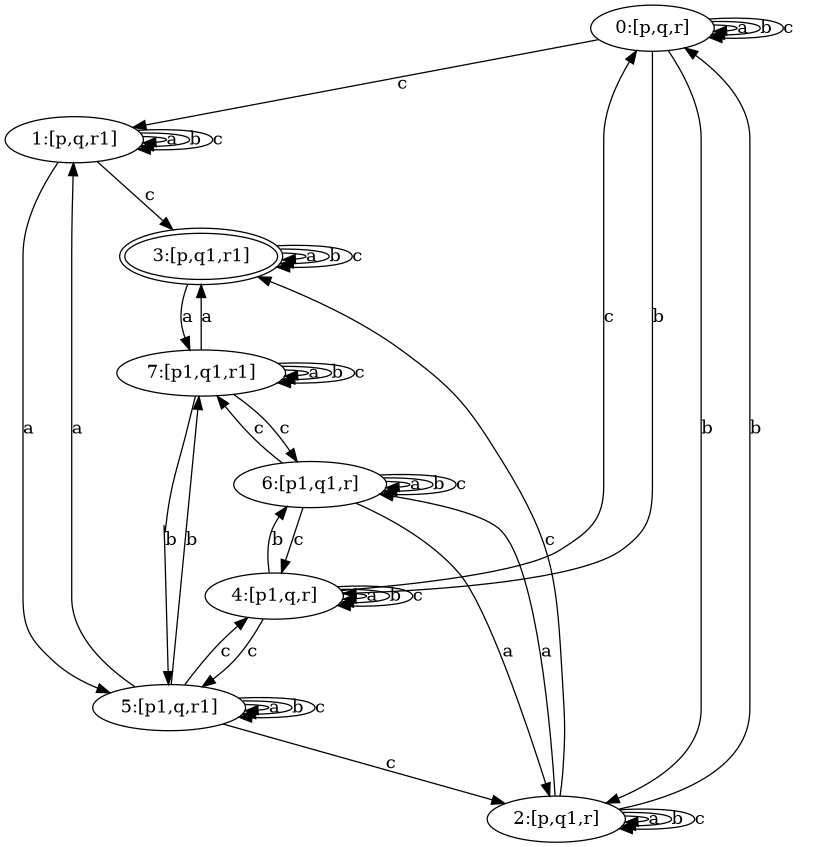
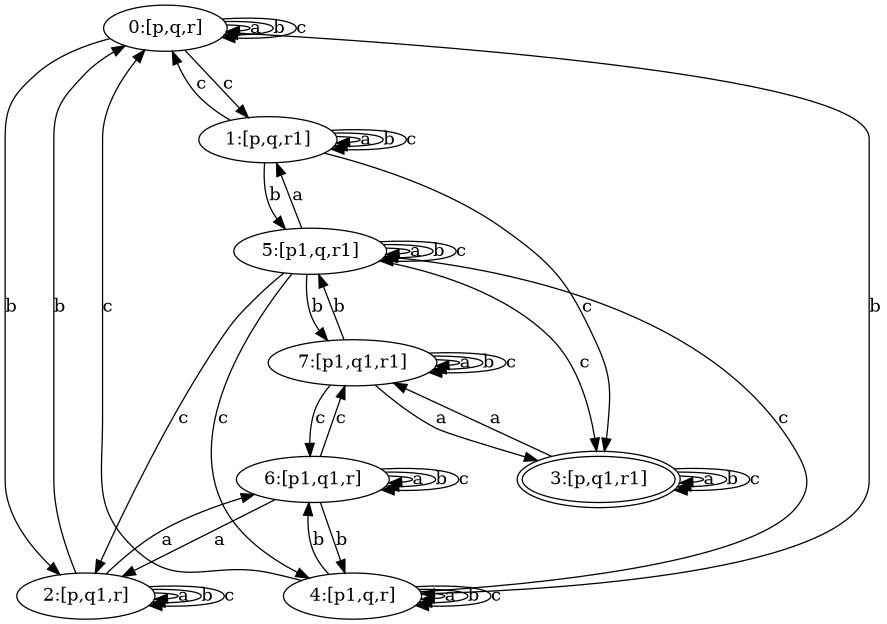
none -> (199, 96)
(29, 429) -> (276, 195)
(514, 481) -> (520, 313)
(299, 540) -> (342, 540)
